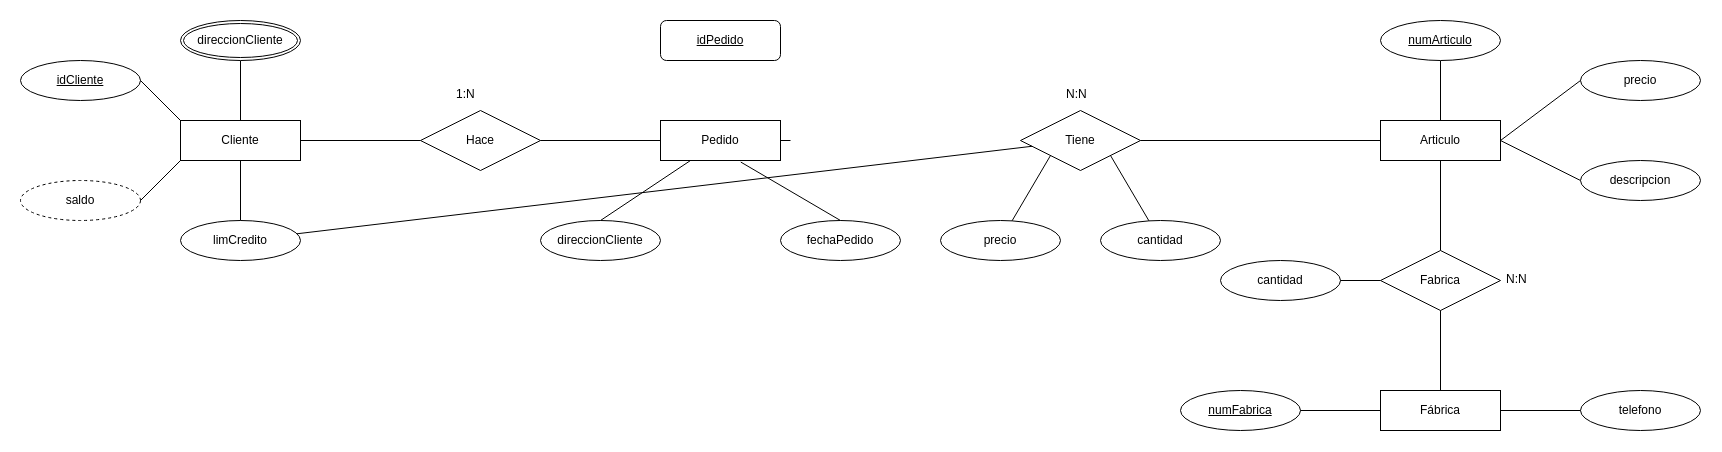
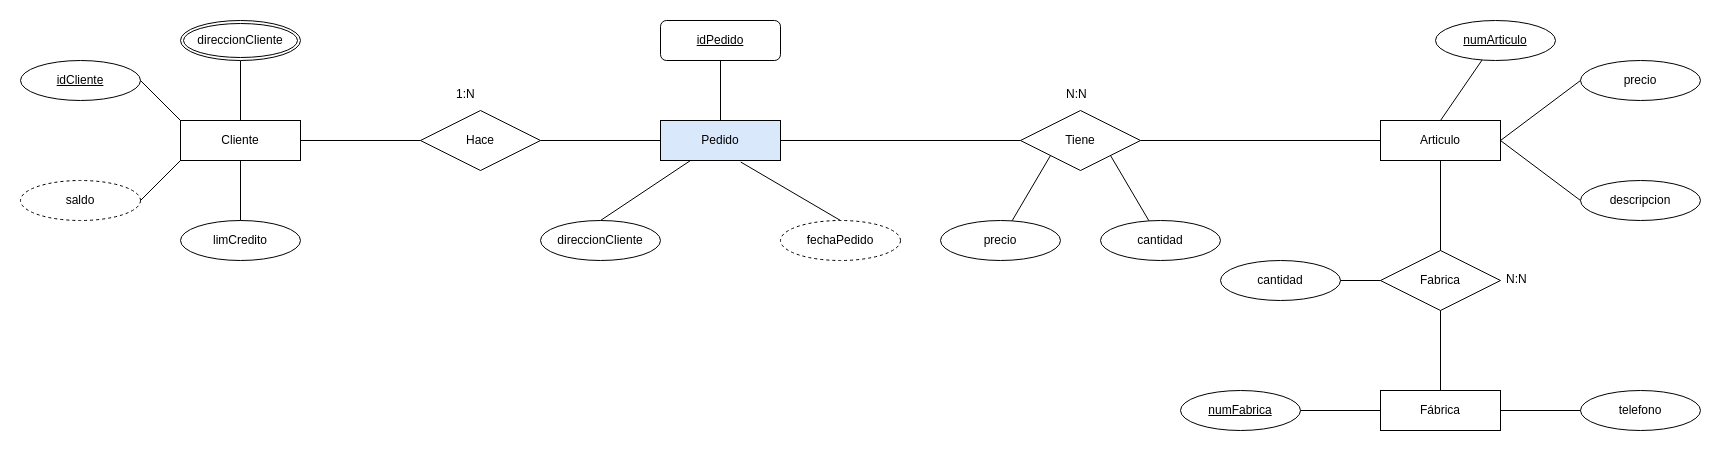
(1441, 41) -> (1496, 41)
none -> (721, 91)
(721, 141) -> (721, 141)
(1641, 181) -> (1641, 201)
(665, 190) -> (907, 141)
(841, 241) -> (841, 241)
